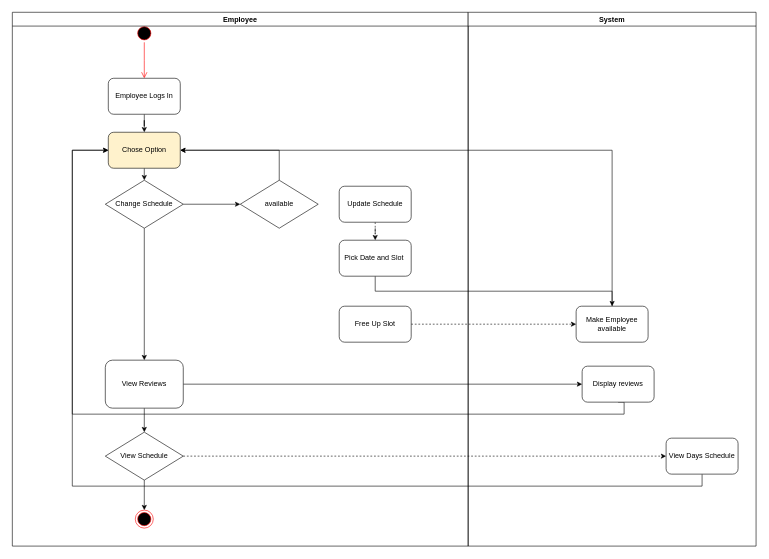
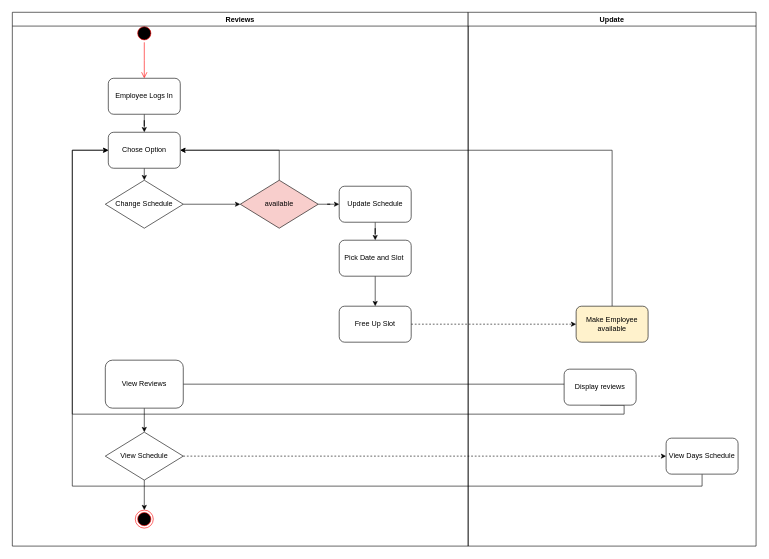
(240, 20) -> (240, 20)
(612, 20) -> (612, 20)
(144, 150) -> (144, 150)
(279, 204) -> (279, 204)
none -> (327, 204)
(375, 233) -> (375, 233)
(491, 291) -> (375, 300)
(612, 324) -> (612, 324)
(144, 354) -> none
(618, 384) -> (600, 387)
